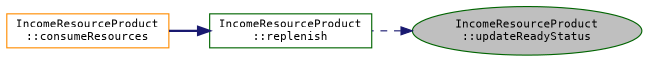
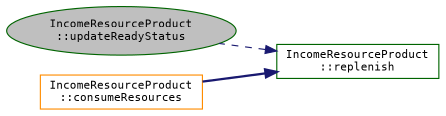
(386, 31) -> (242, 46)
